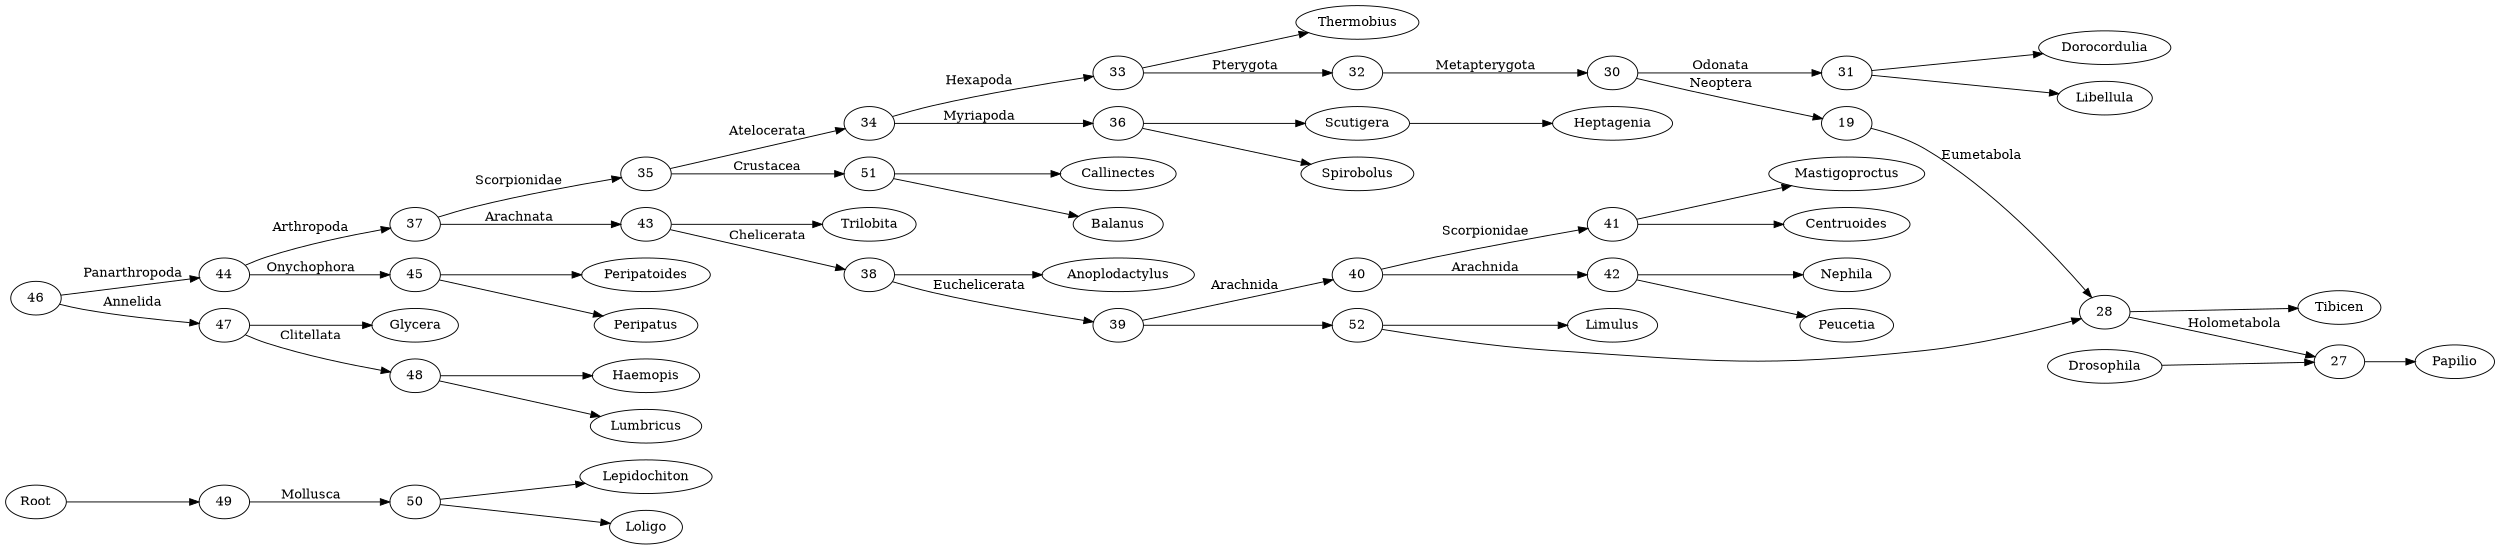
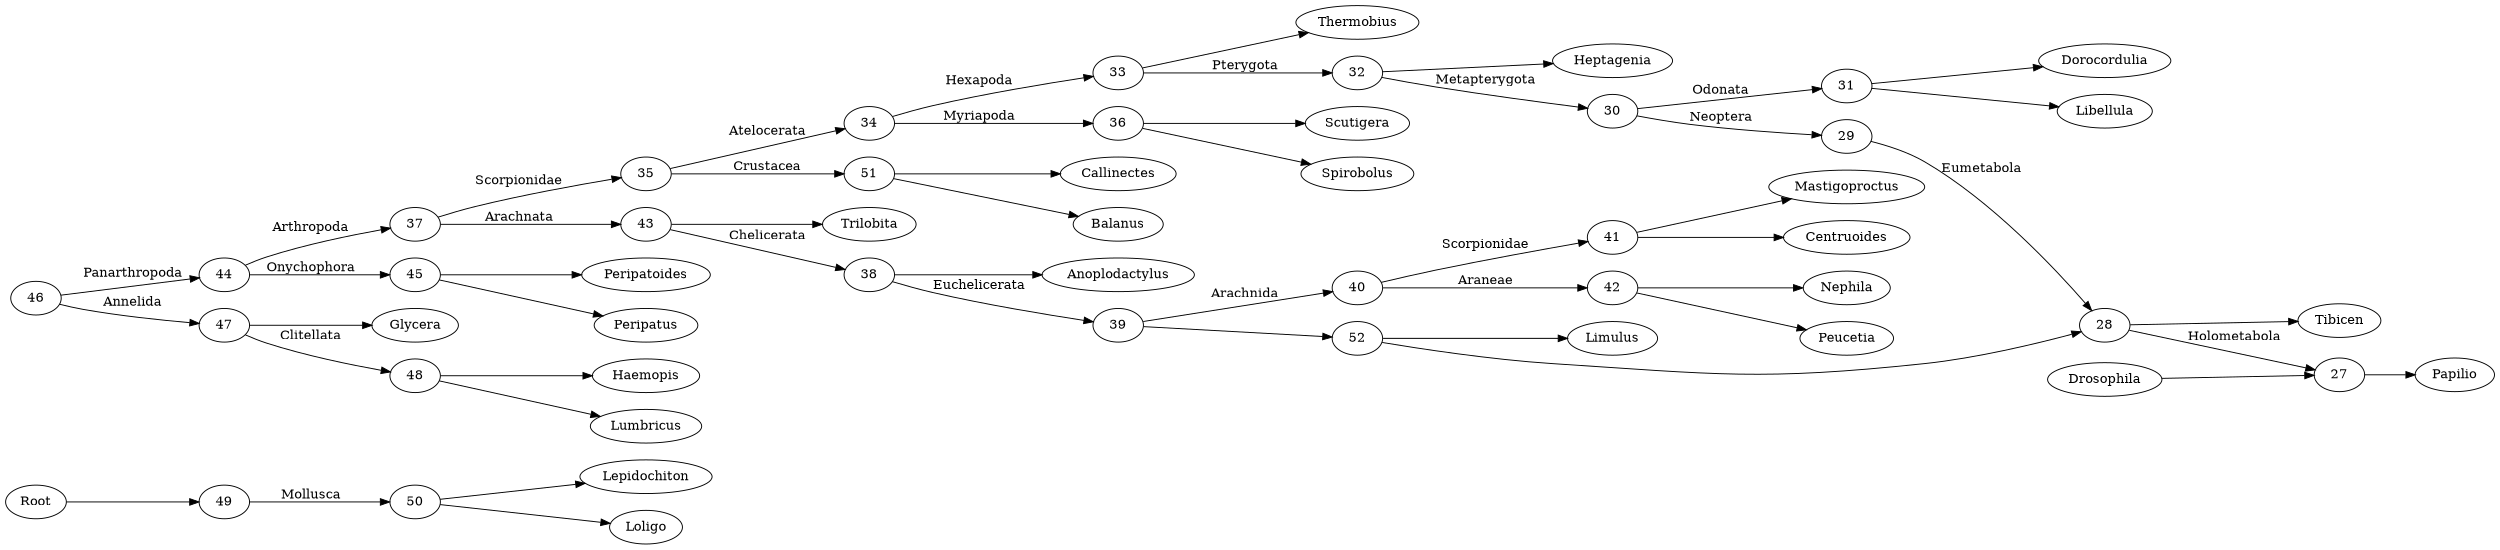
(1476, 123) -> (1463, 68)
(1847, 123) -> (1847, 136)
(1486, 268) -> (1486, 281)
